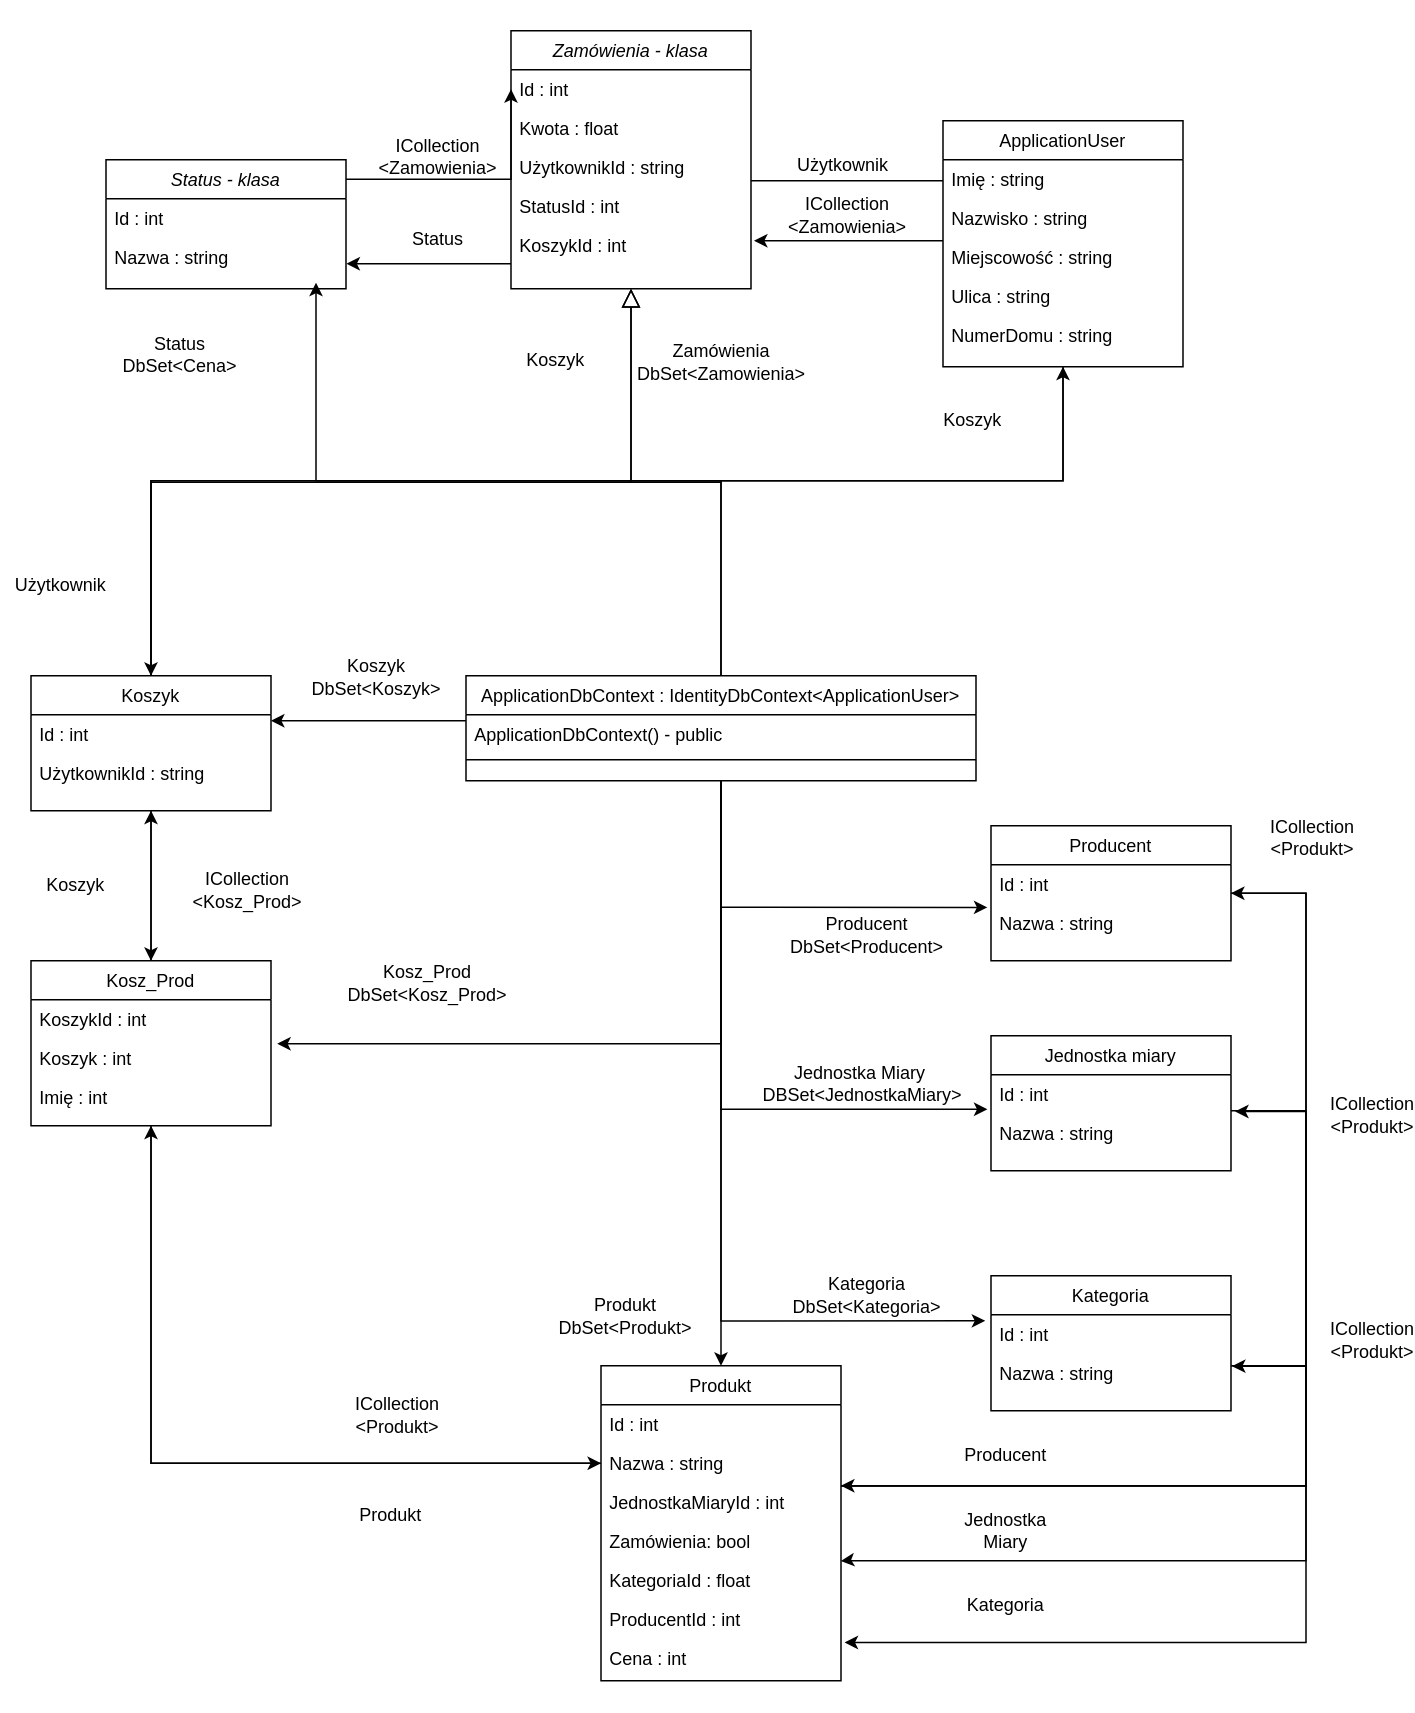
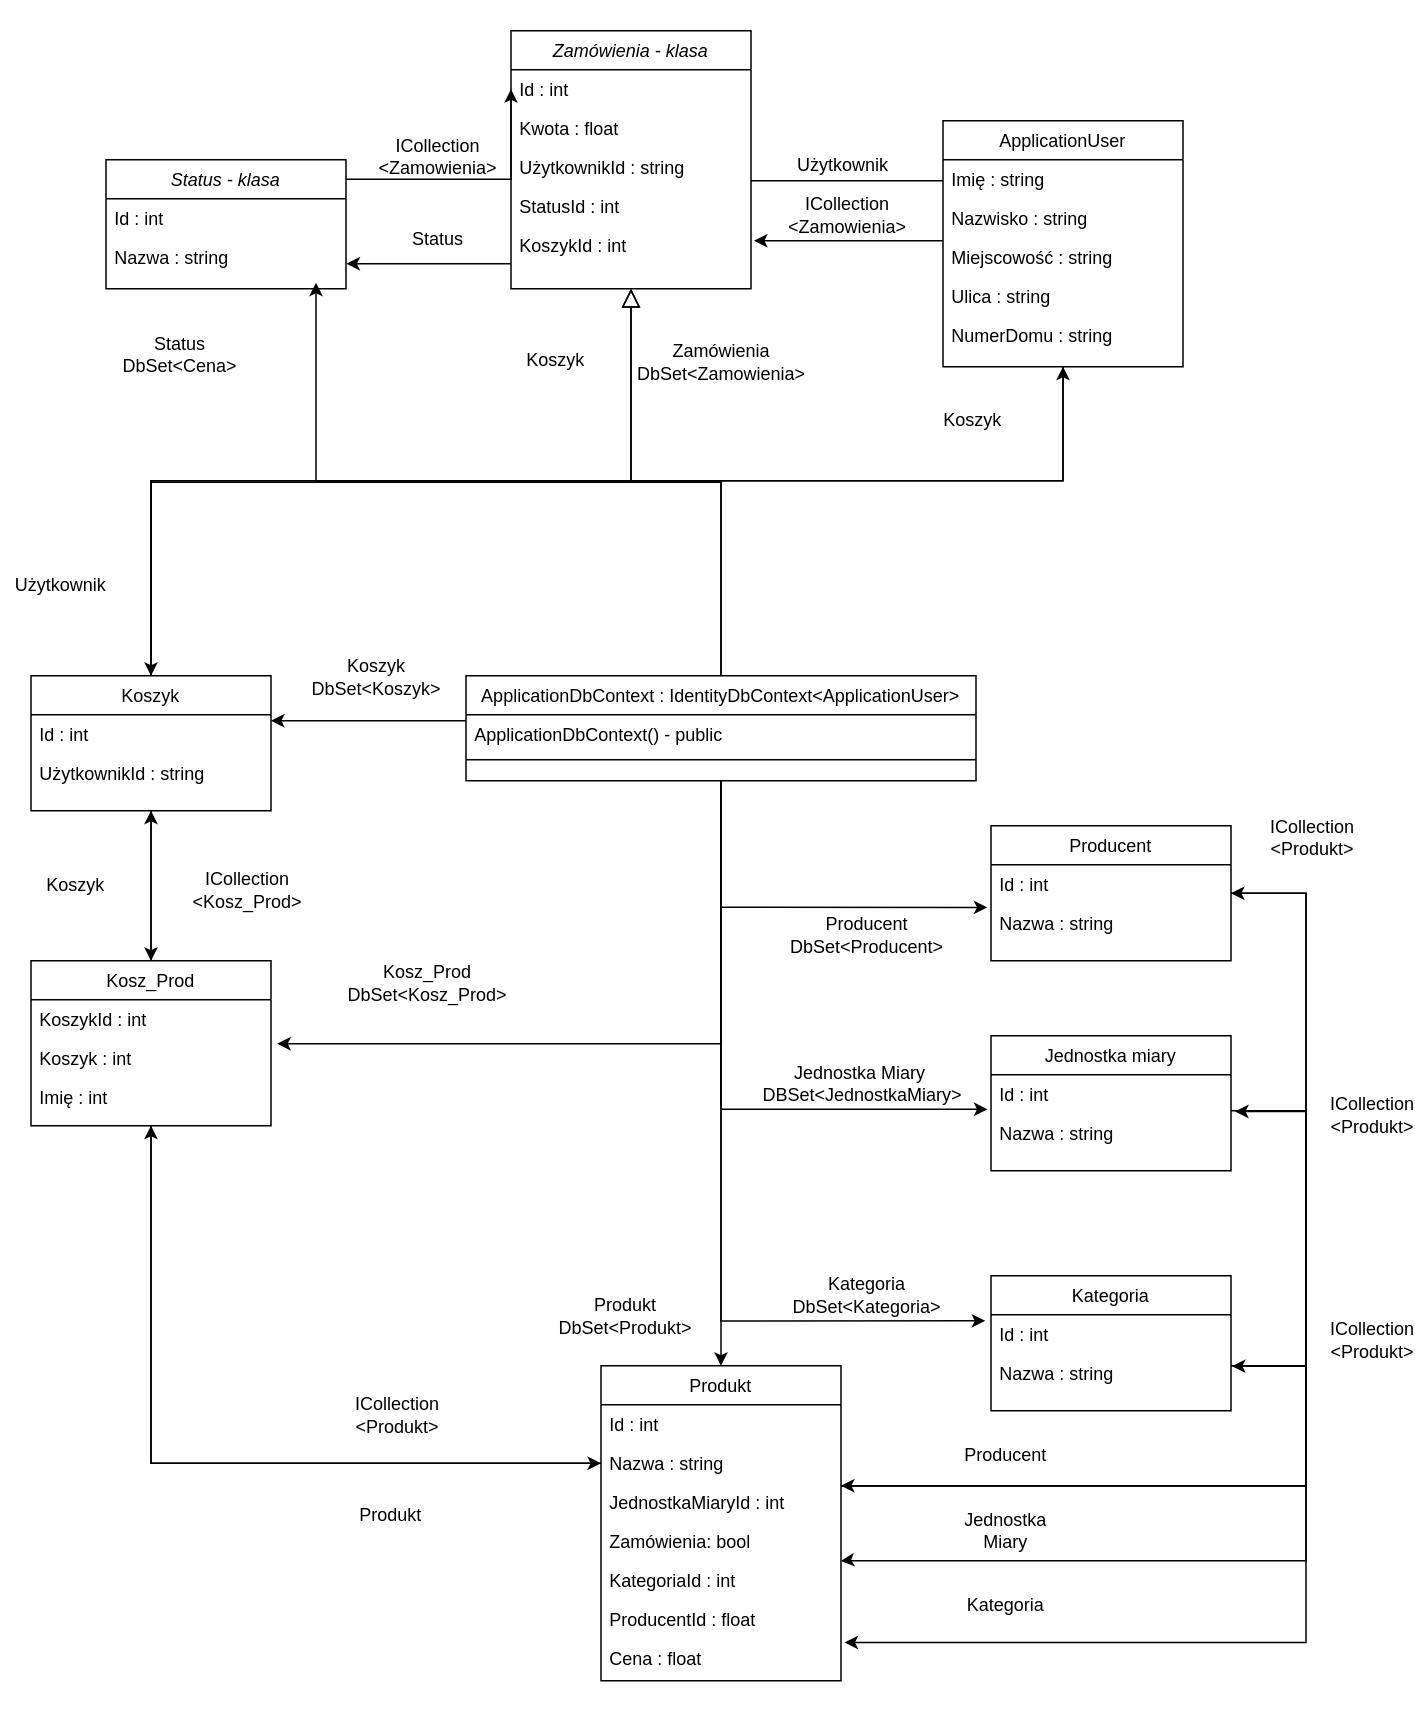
(693, 1581) -> (683, 1581)
(685, 1620) -> (695, 1620)
(650, 1659) -> (660, 1659)
